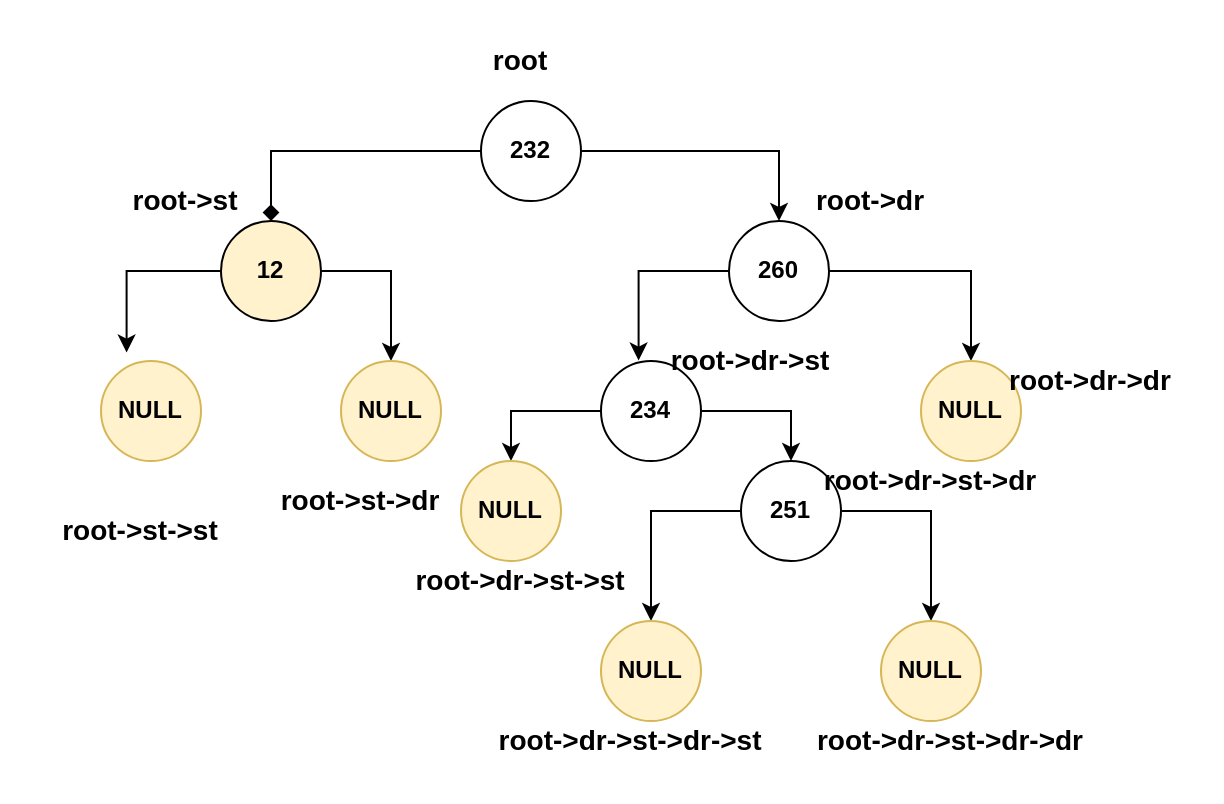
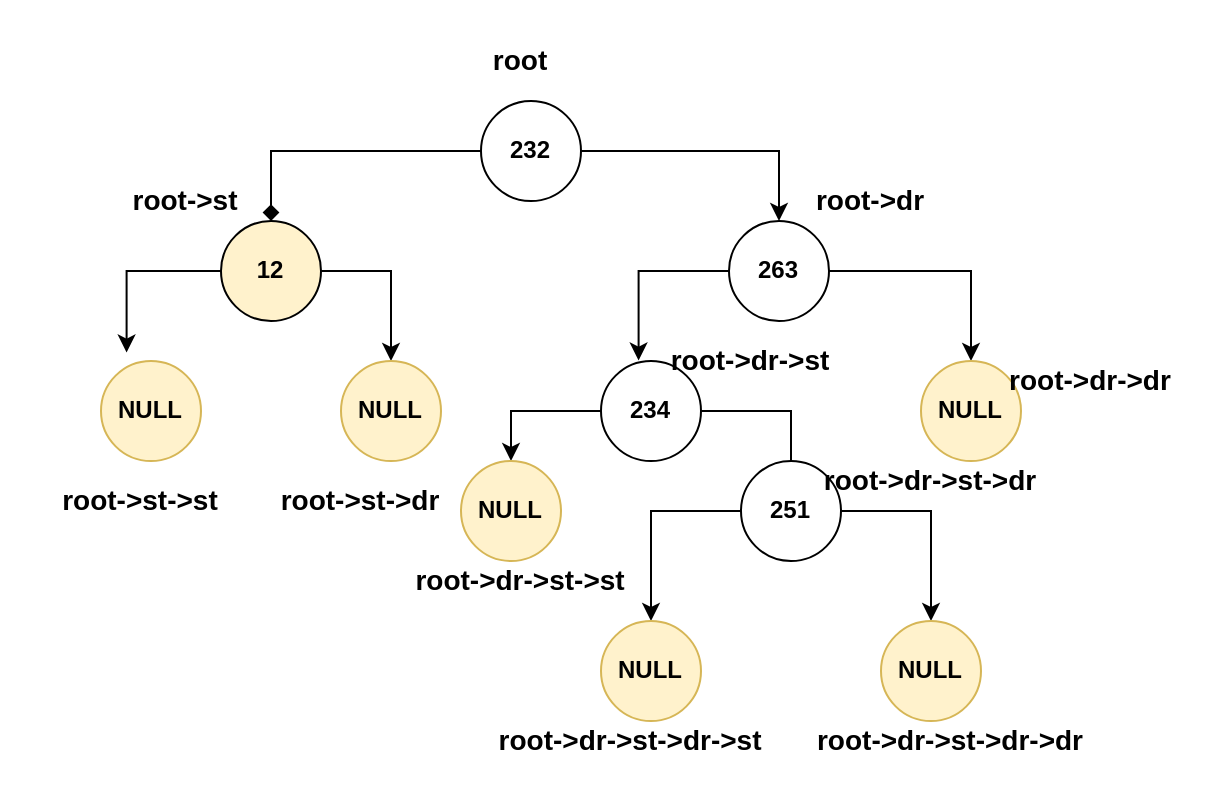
(779, 271) -> (779, 271)
(791, 446) -> (791, 451)
(141, 531) -> (141, 501)
